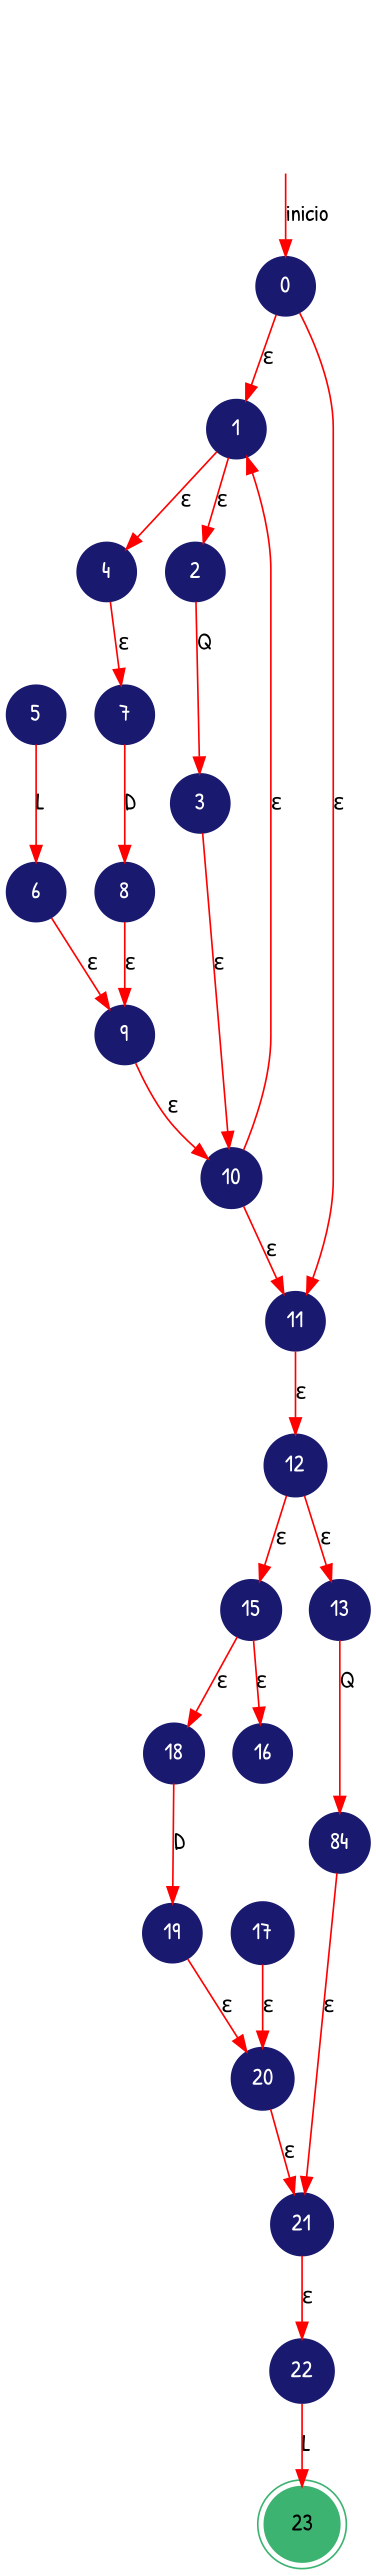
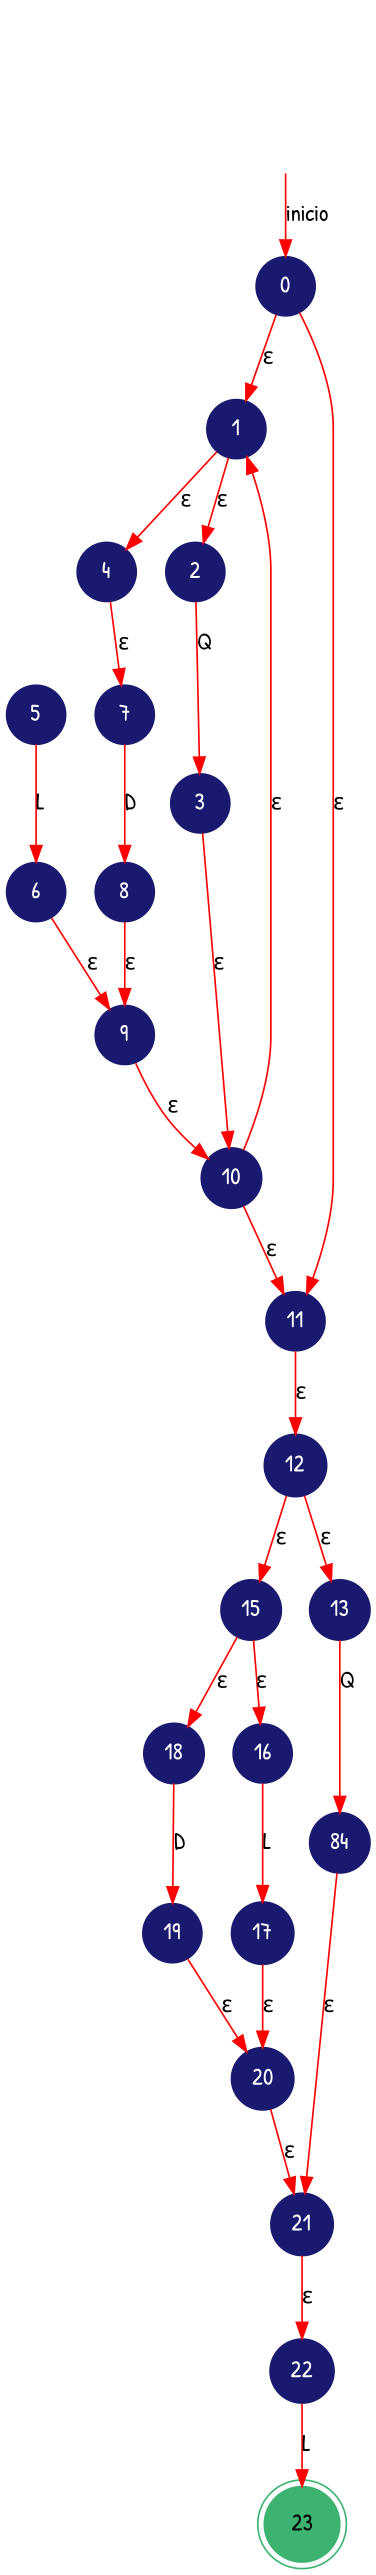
none -> (263, 1834)
